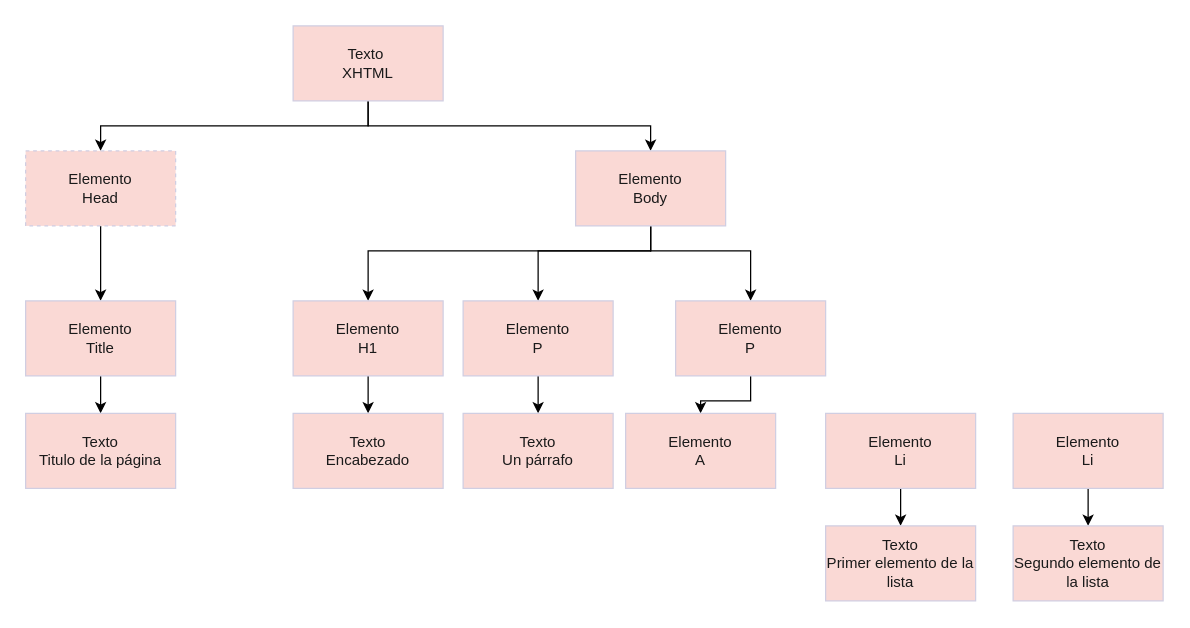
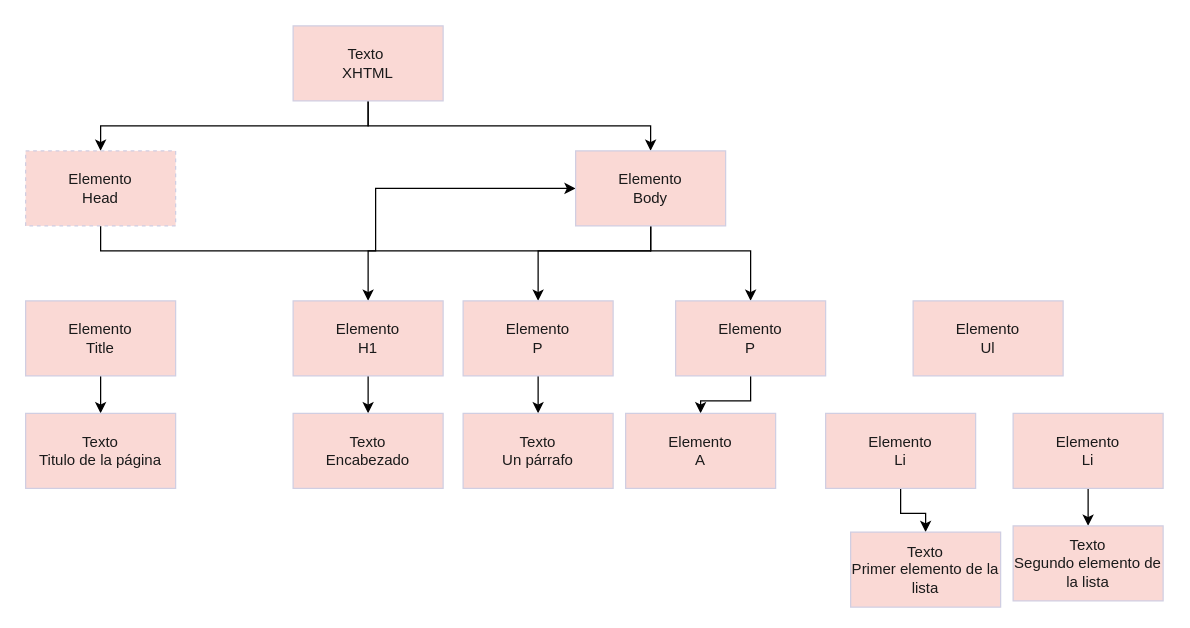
(101, 270) -> (232, 251)
none -> (988, 338)
(901, 563) -> (926, 569)
